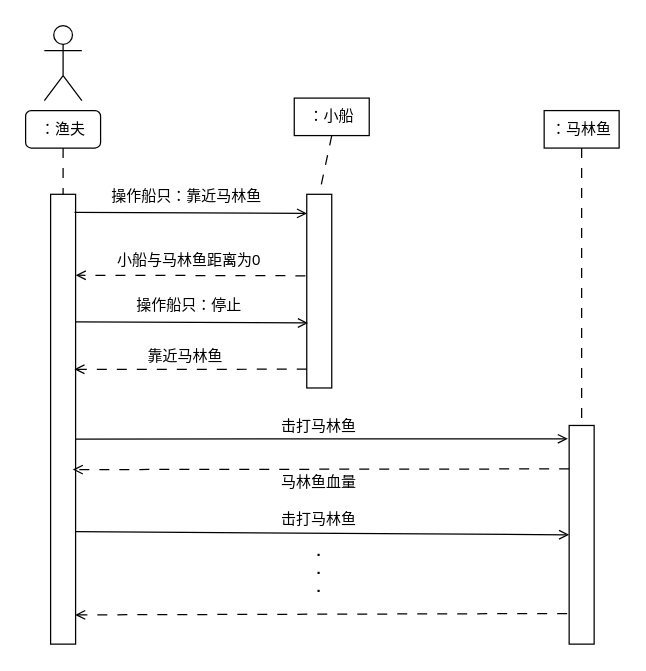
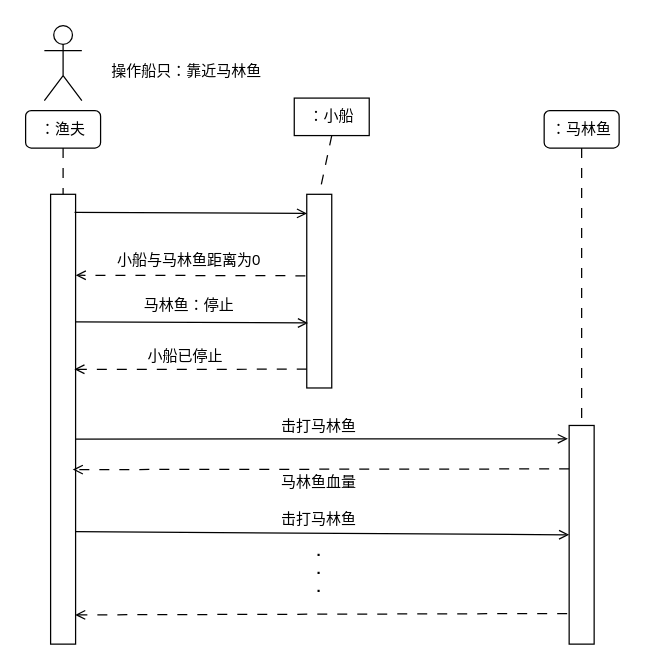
(582, 129) -> (582, 129)
(187, 197) -> (187, 72)
(189, 306) -> (189, 306)
(186, 357) -> (186, 357)
